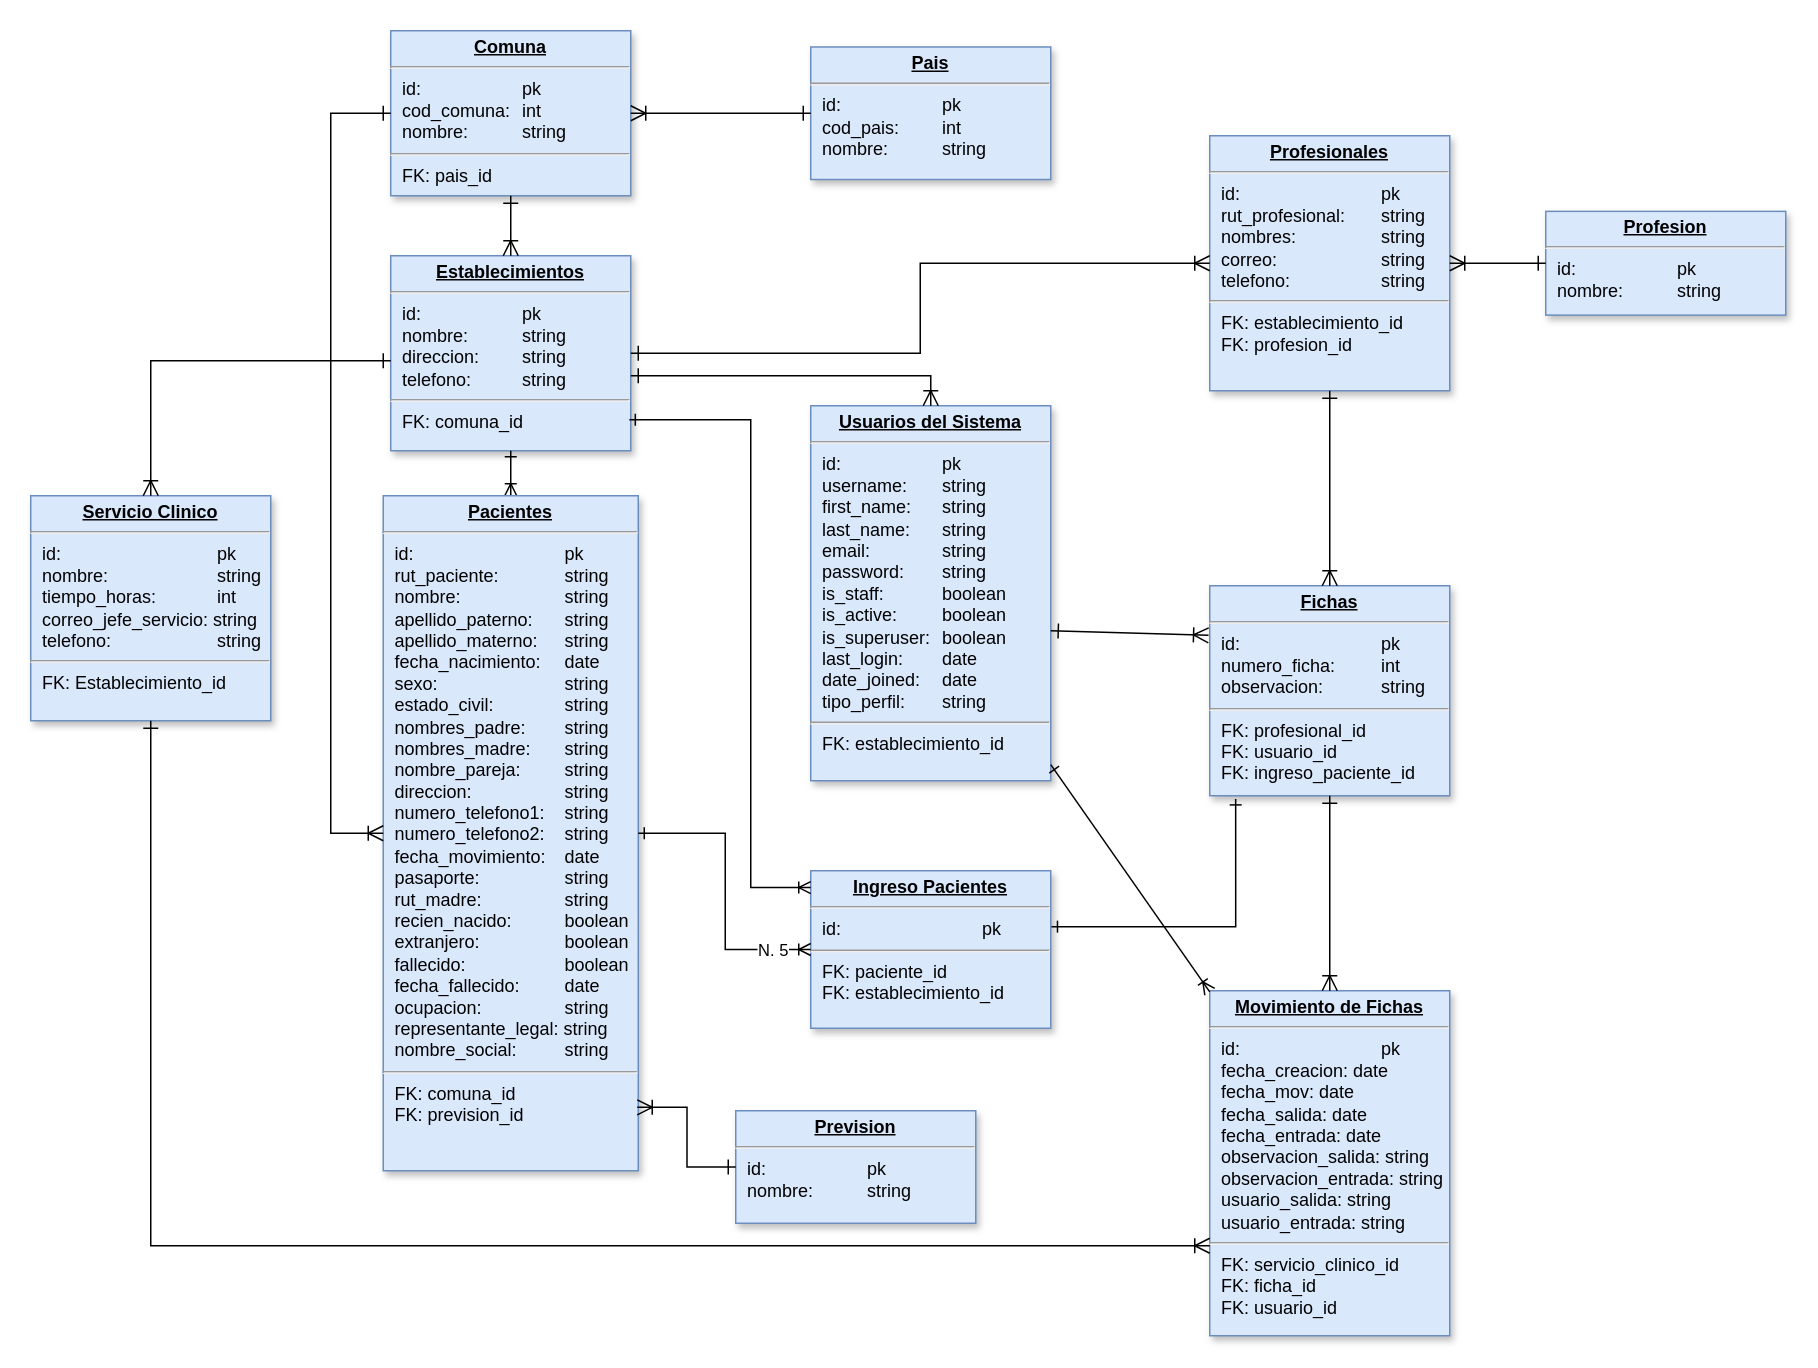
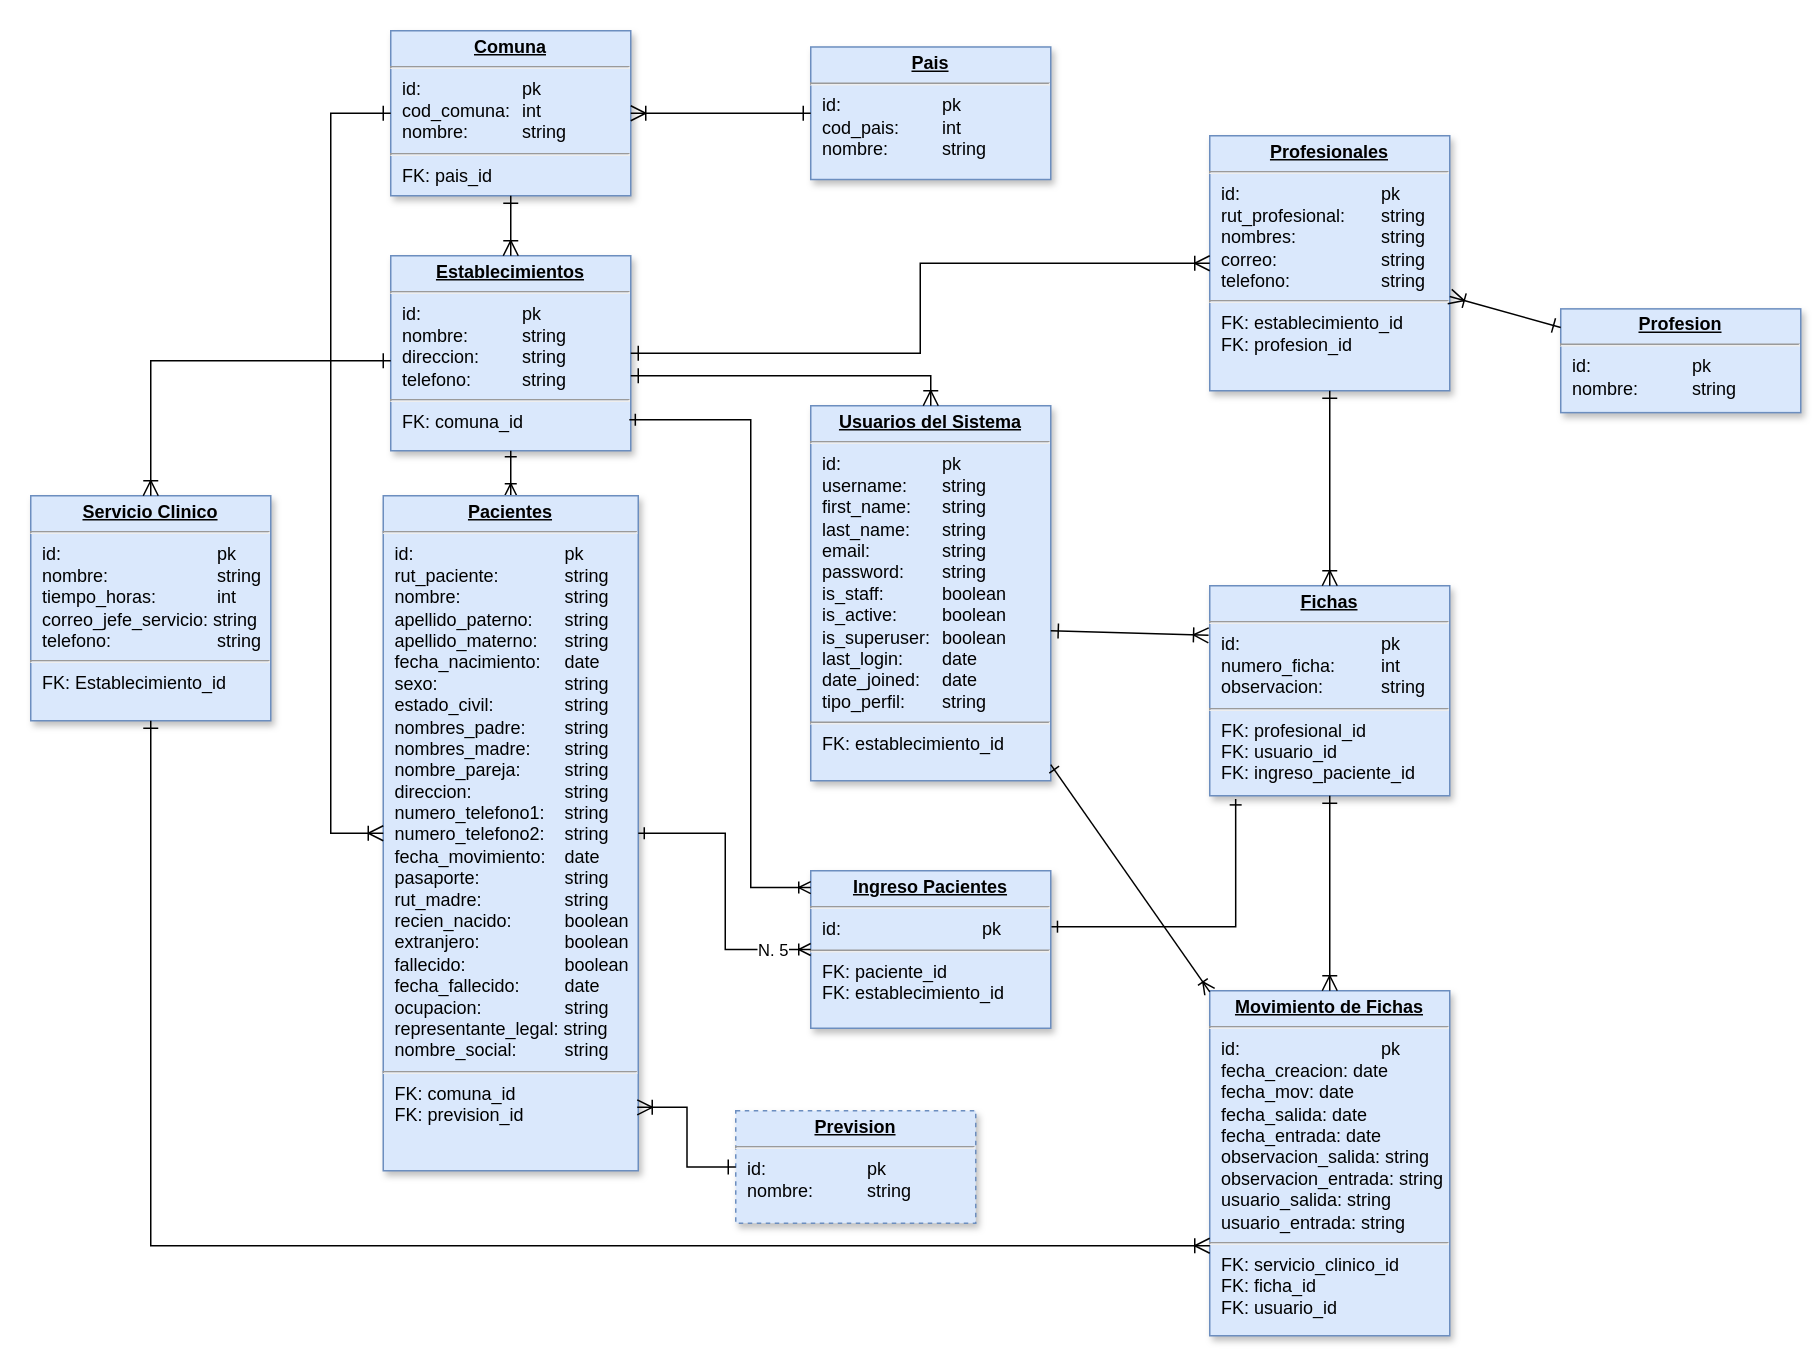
(1666, 263) -> (1681, 361)
(856, 1167) -> (856, 1167)
